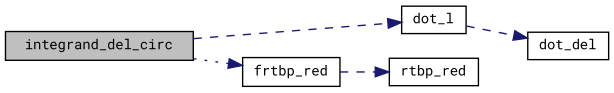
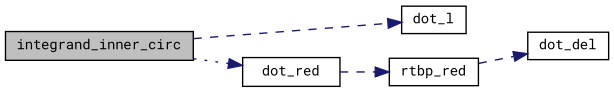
(490, 31) -> (496, 60)
(99, 46) -> (99, 46)
(291, 72) -> (291, 72)
